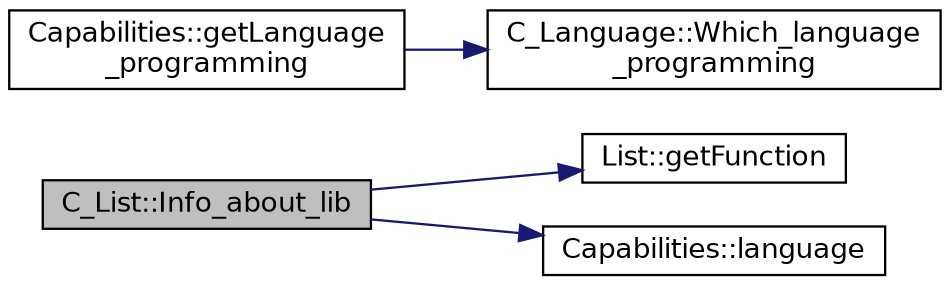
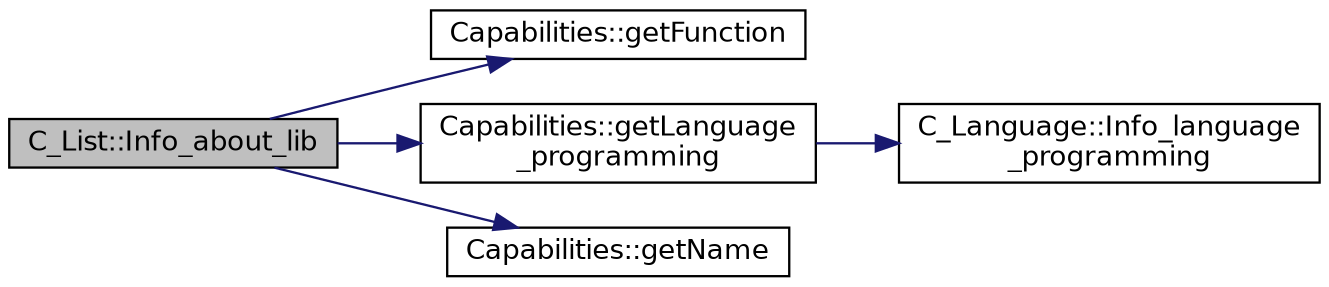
(714, 50) -> (1109, 143)
none -> (367, 143)
(714, 158) -> (618, 35)
(714, 251) -> (618, 252)
